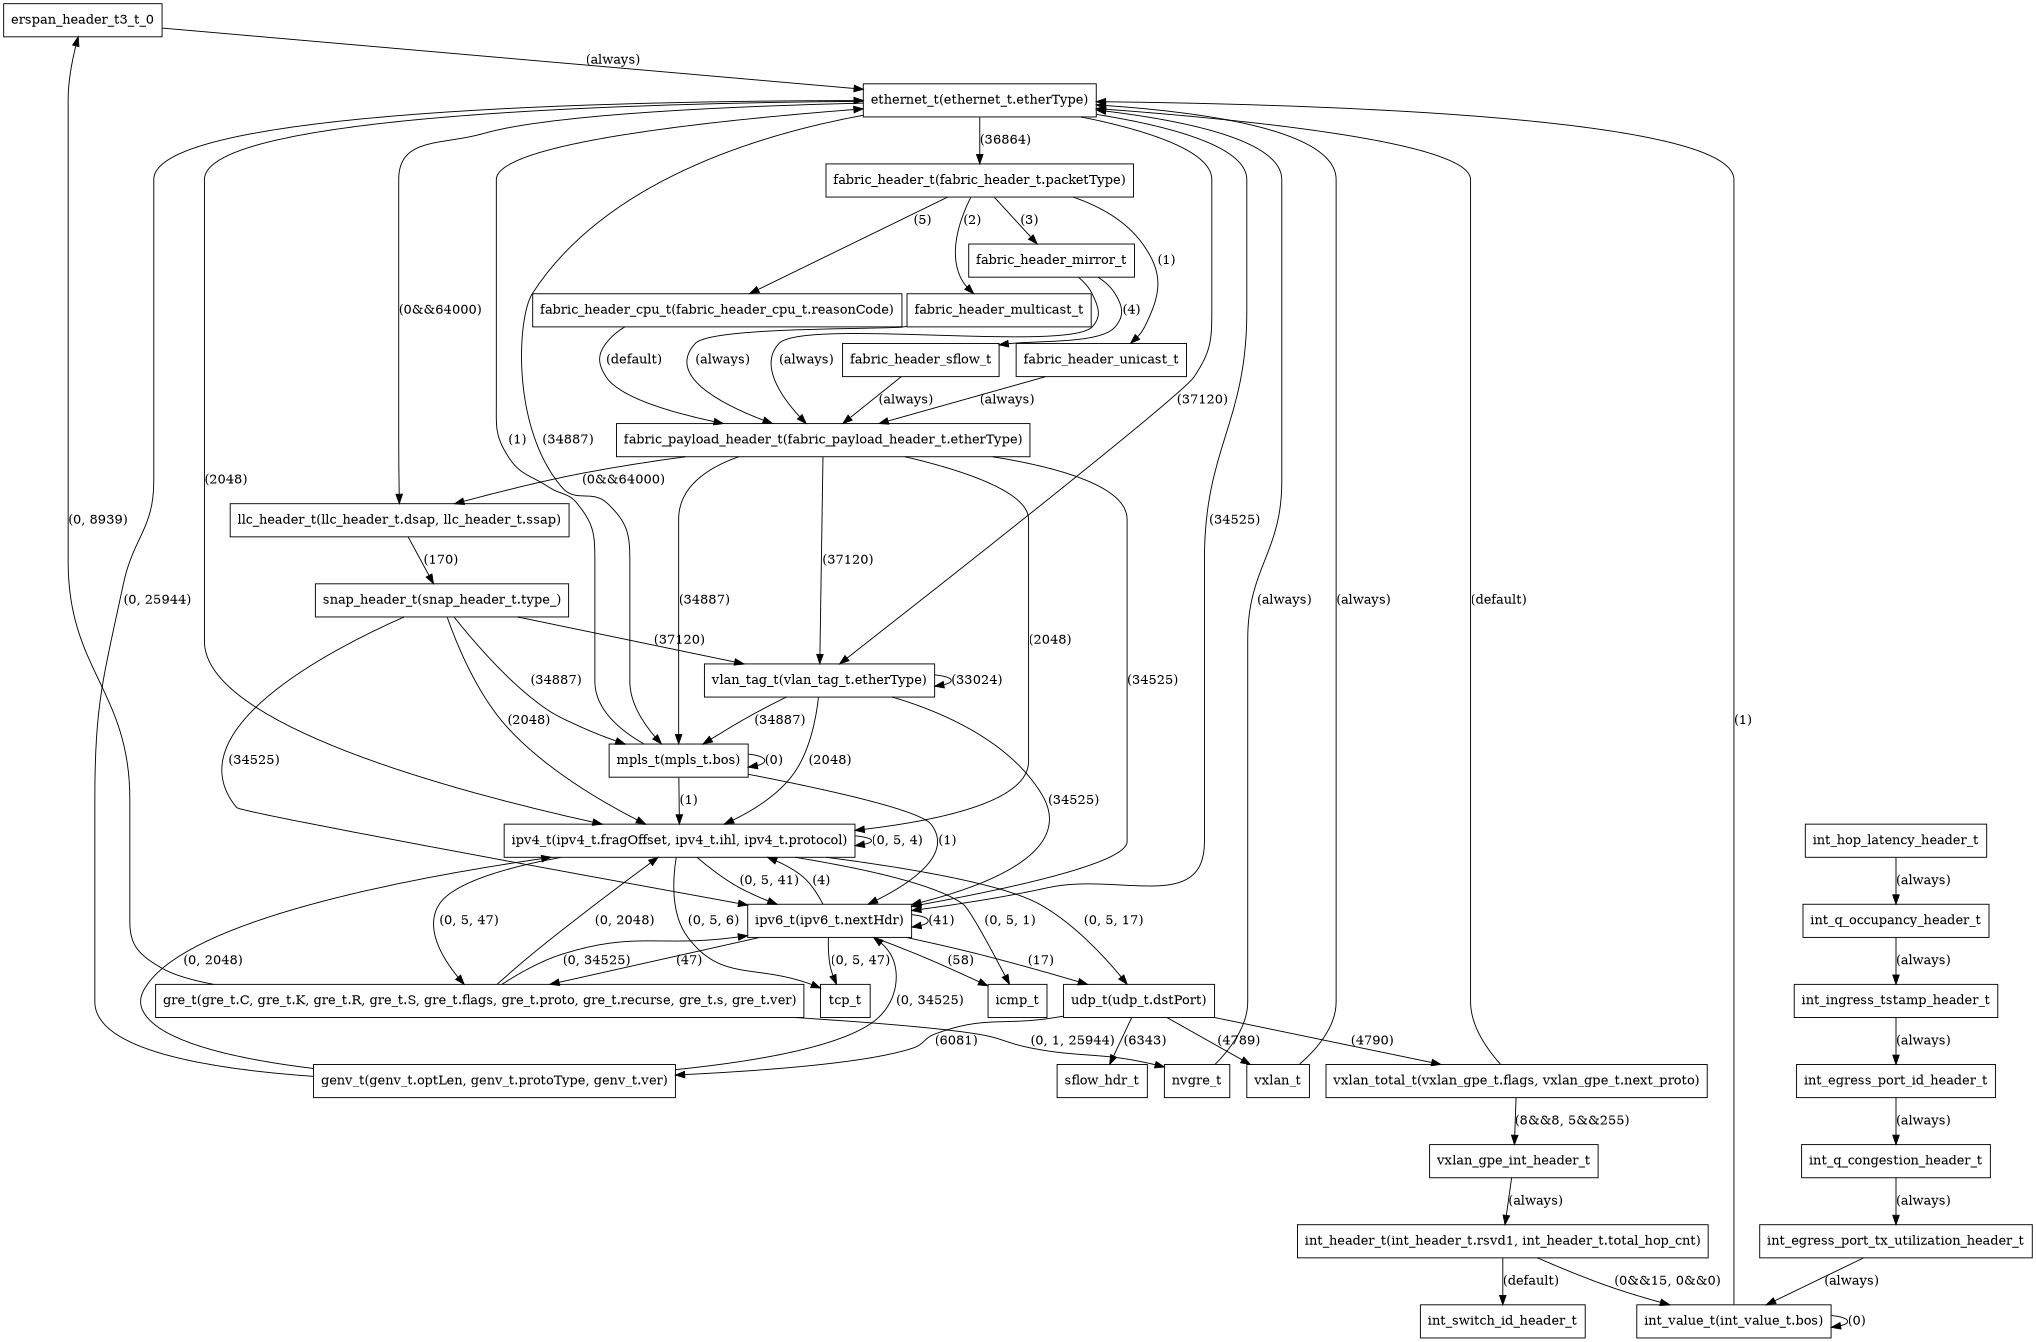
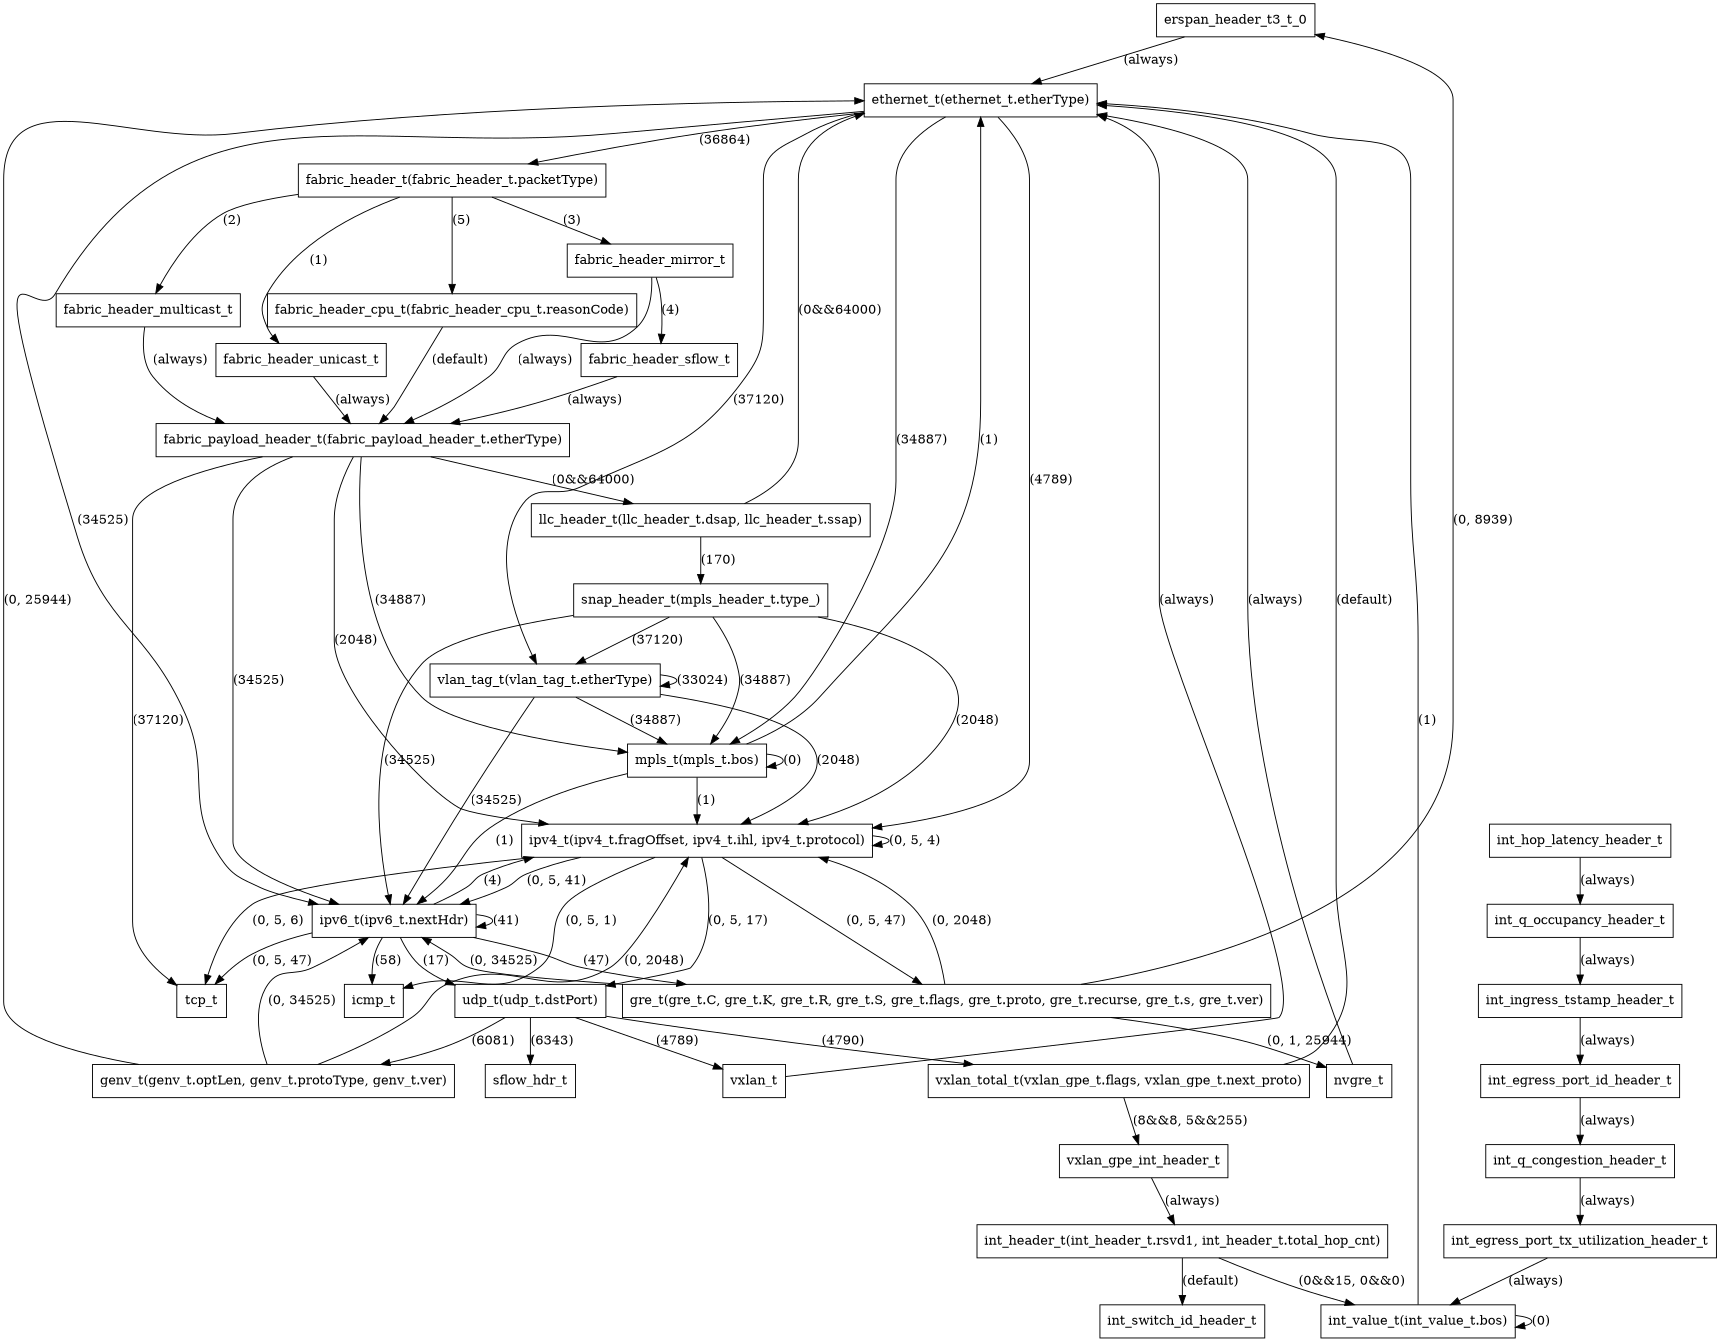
(464, 138) -> (798, 308)
(226, 480) -> (1051, 480)
(821, 556) -> (133, 681)
(442, 600) -> (701, 600)
